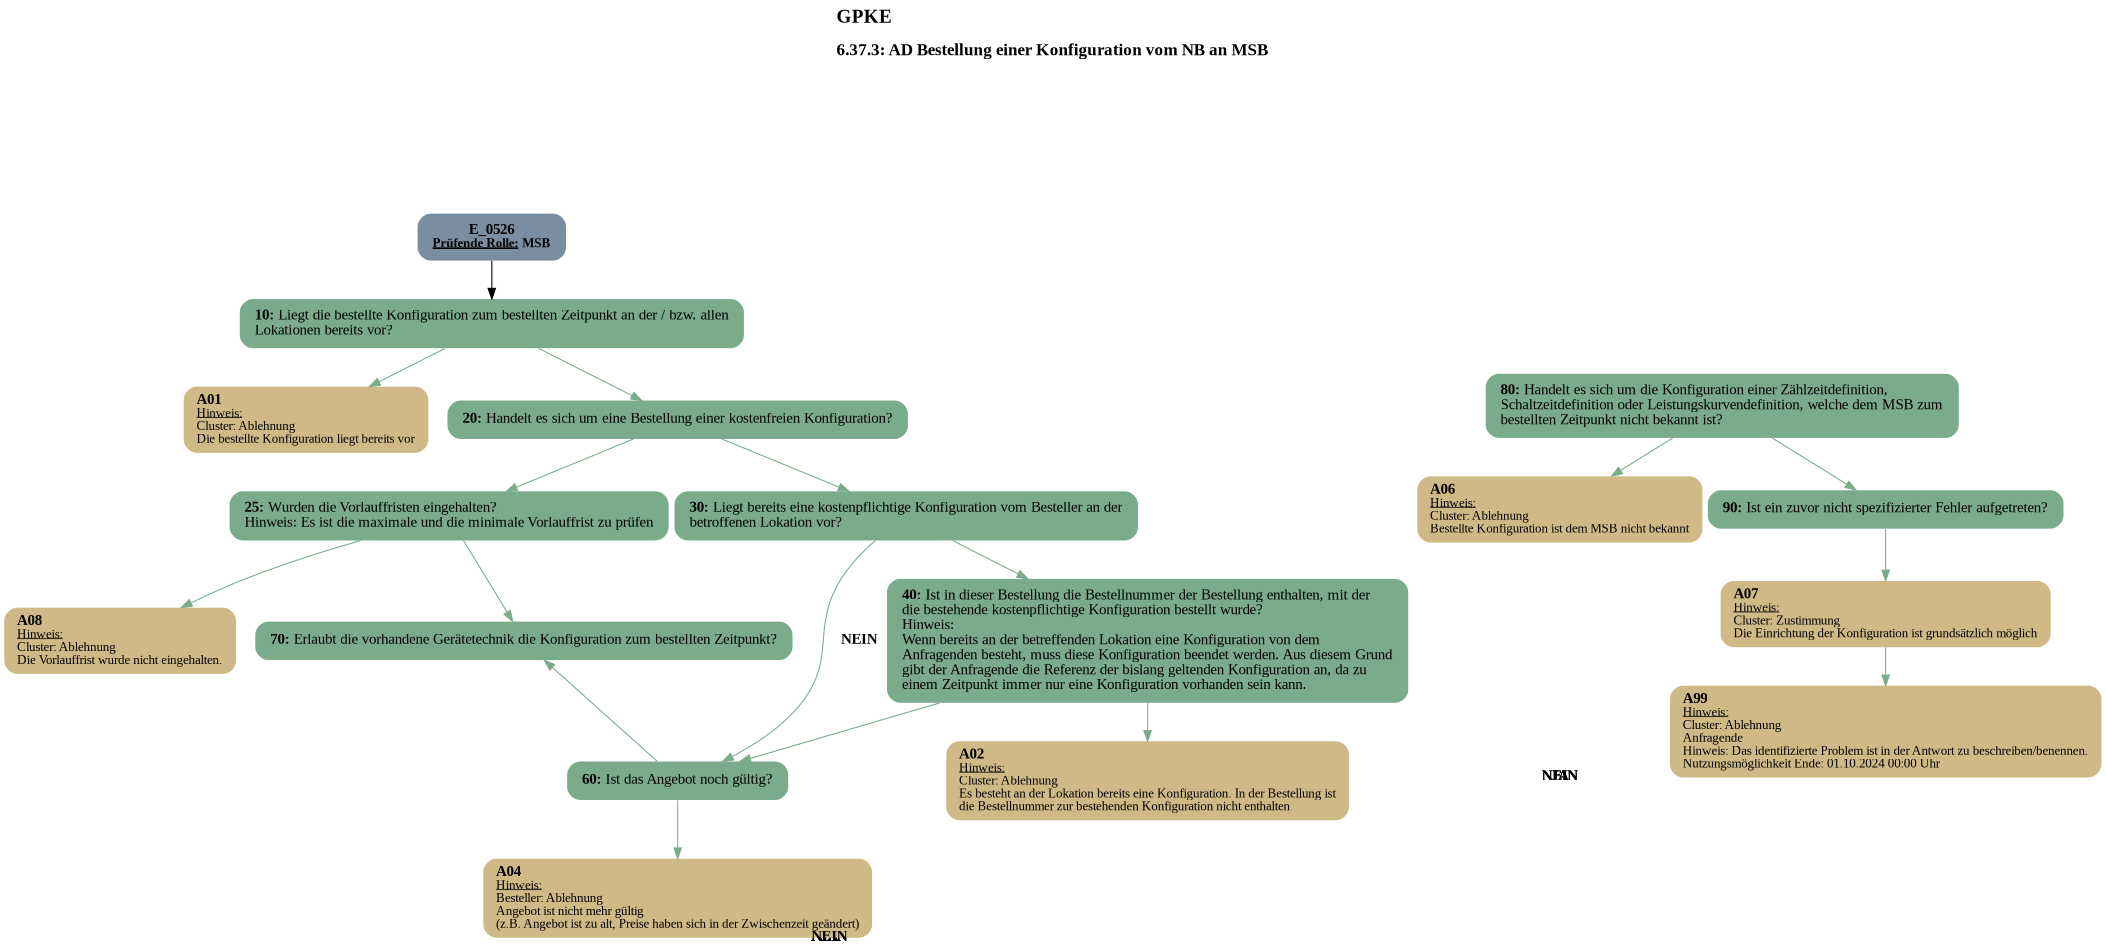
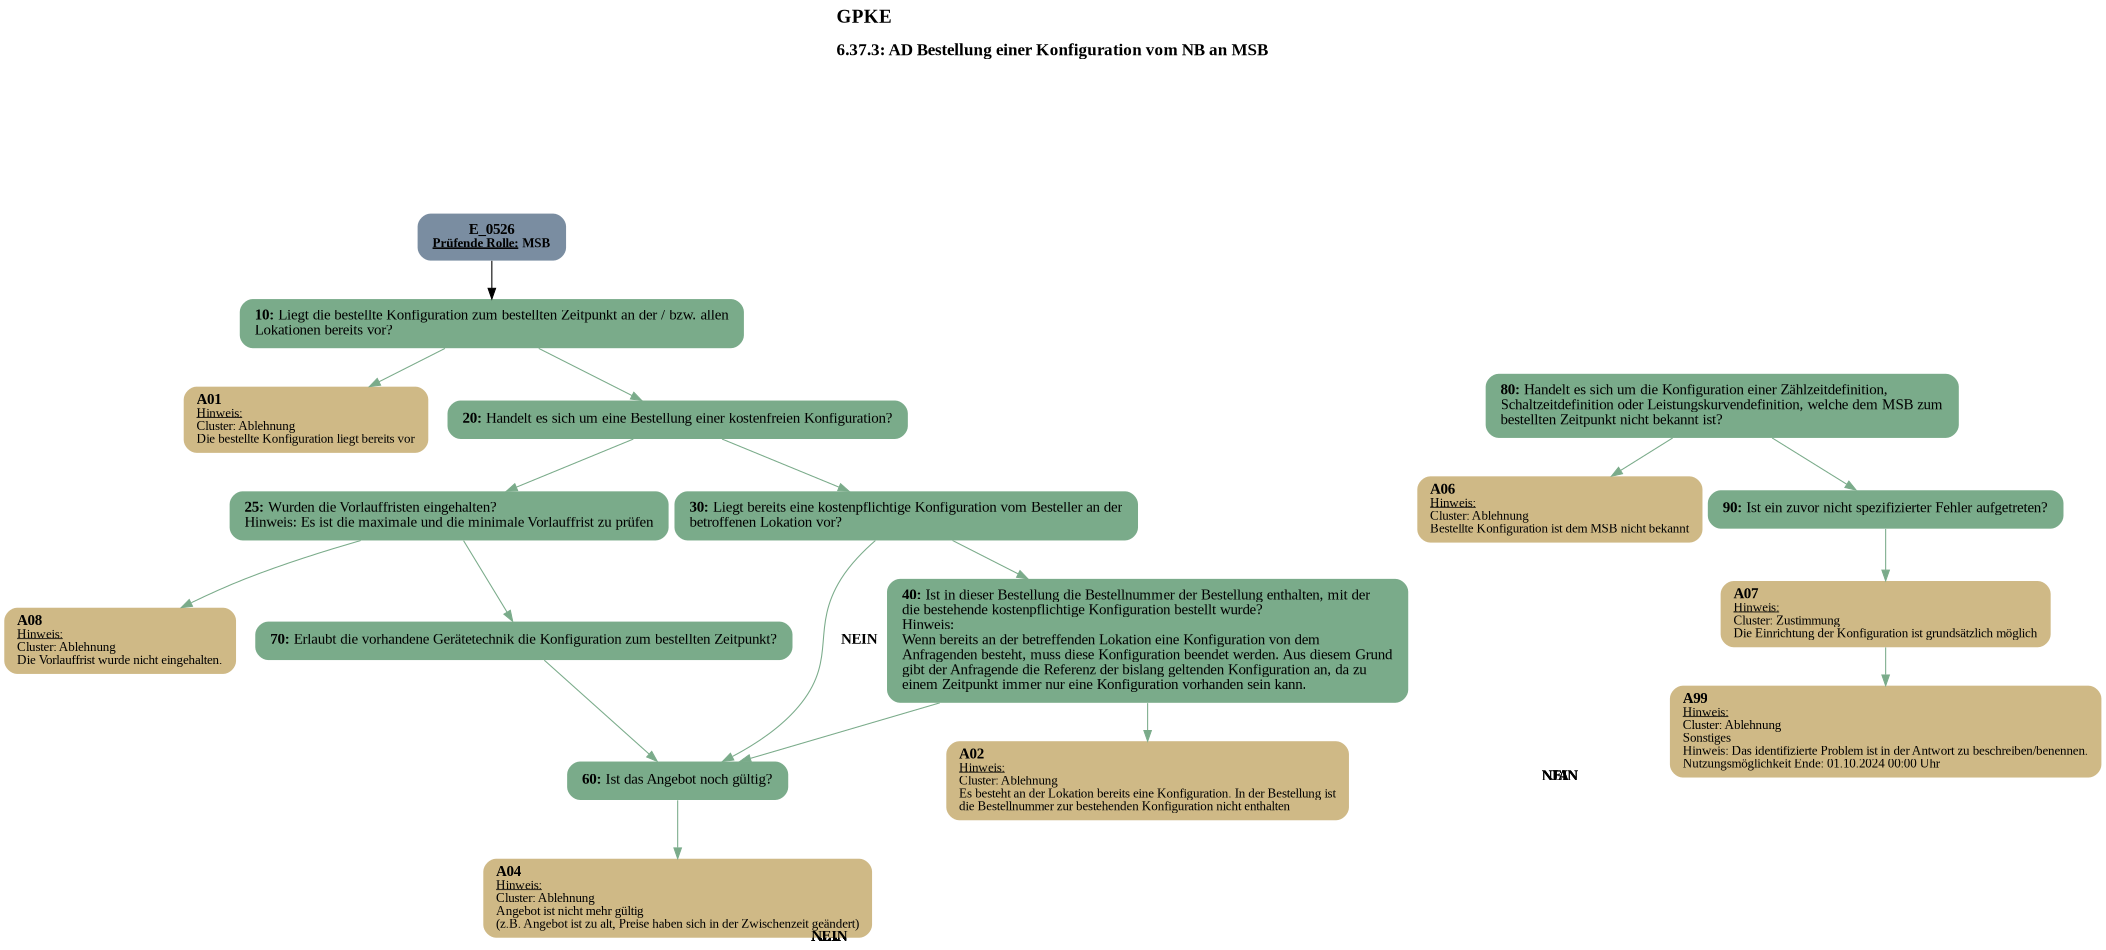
(605, 714) -> (597, 707)
(1713, 738) -> (1707, 738)
(550, 898) -> (546, 898)
